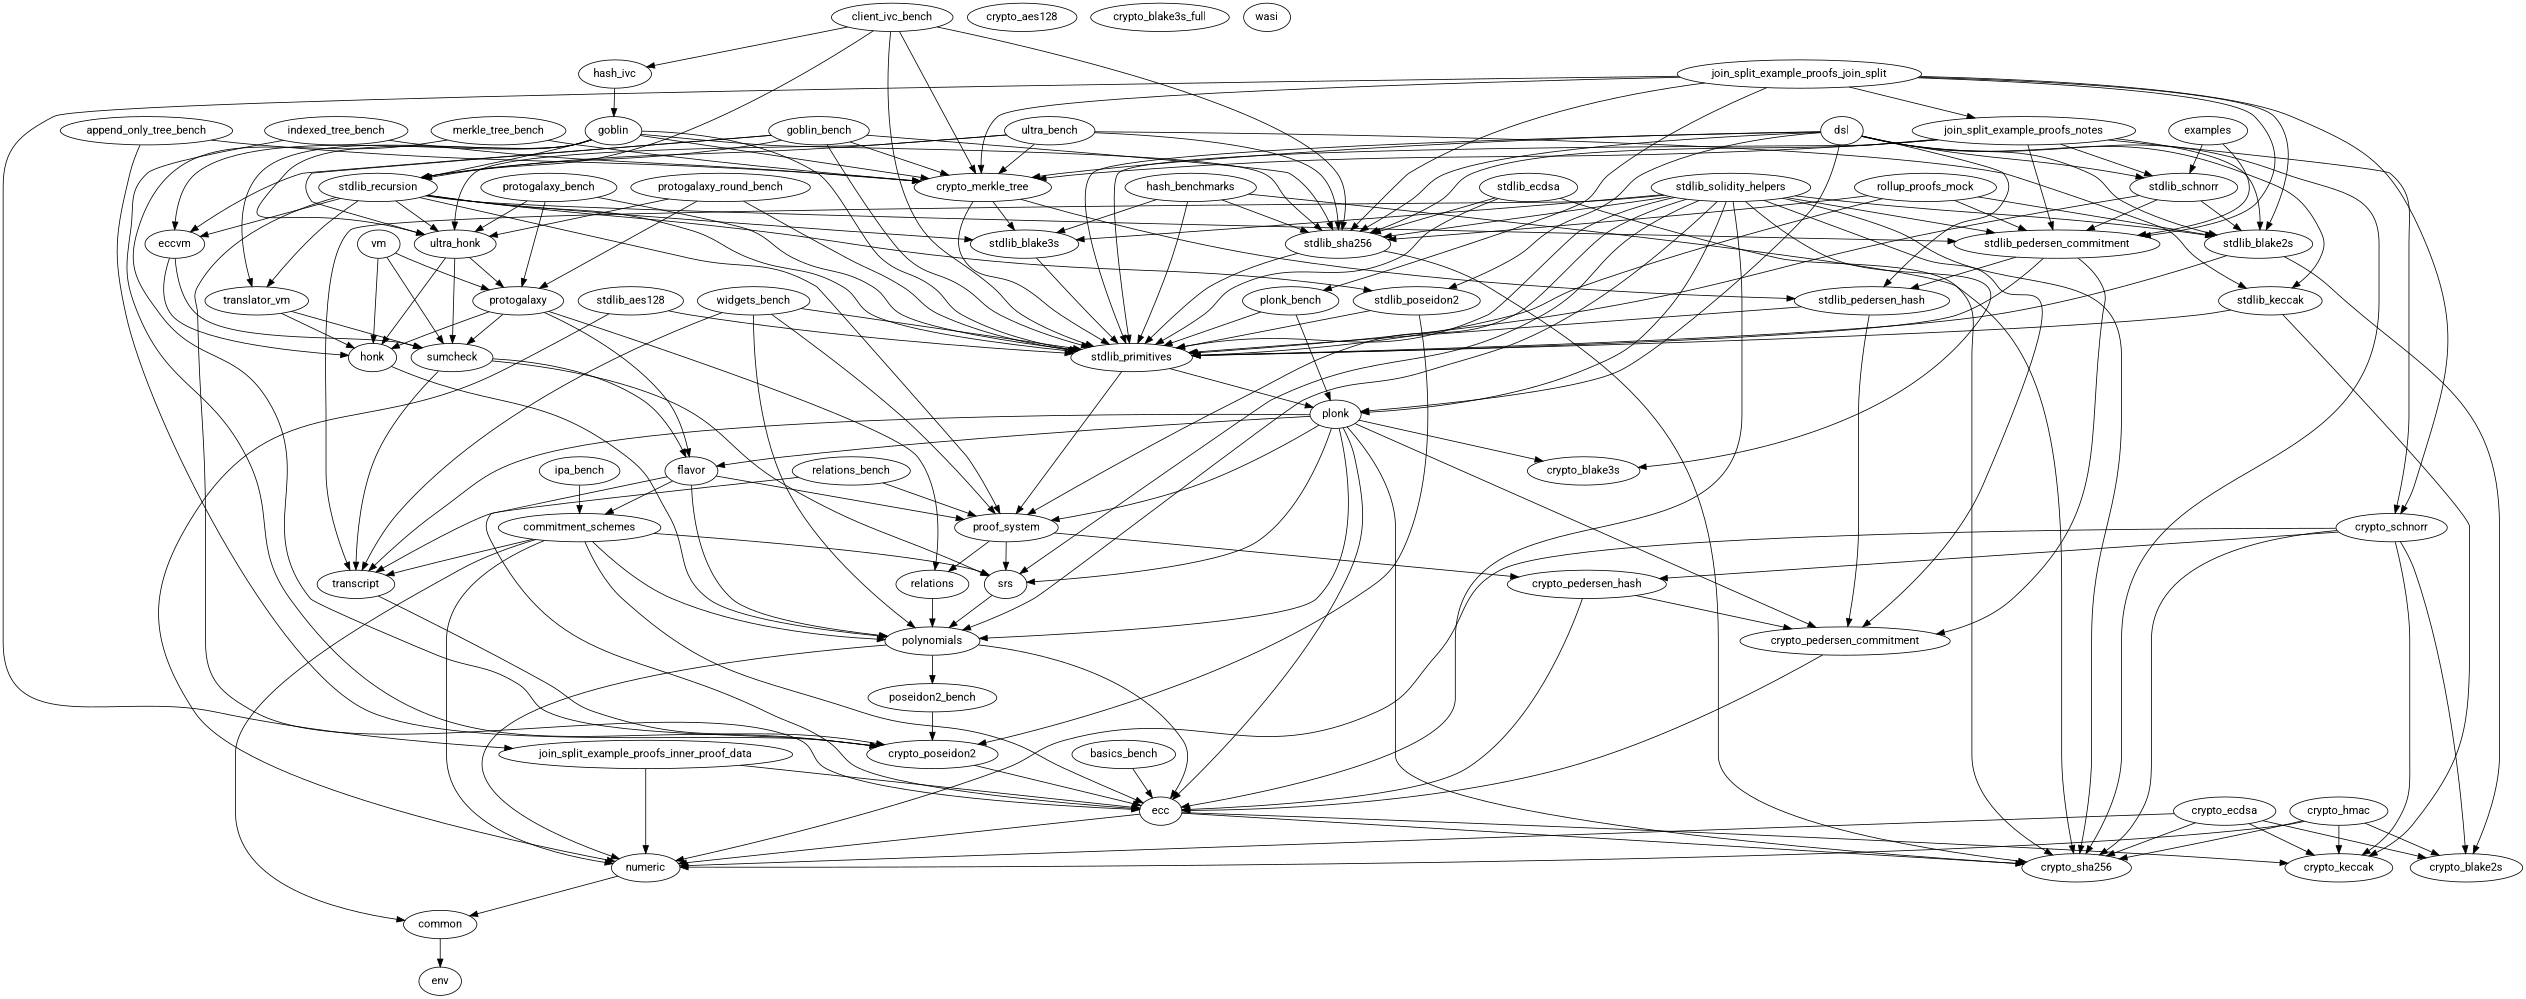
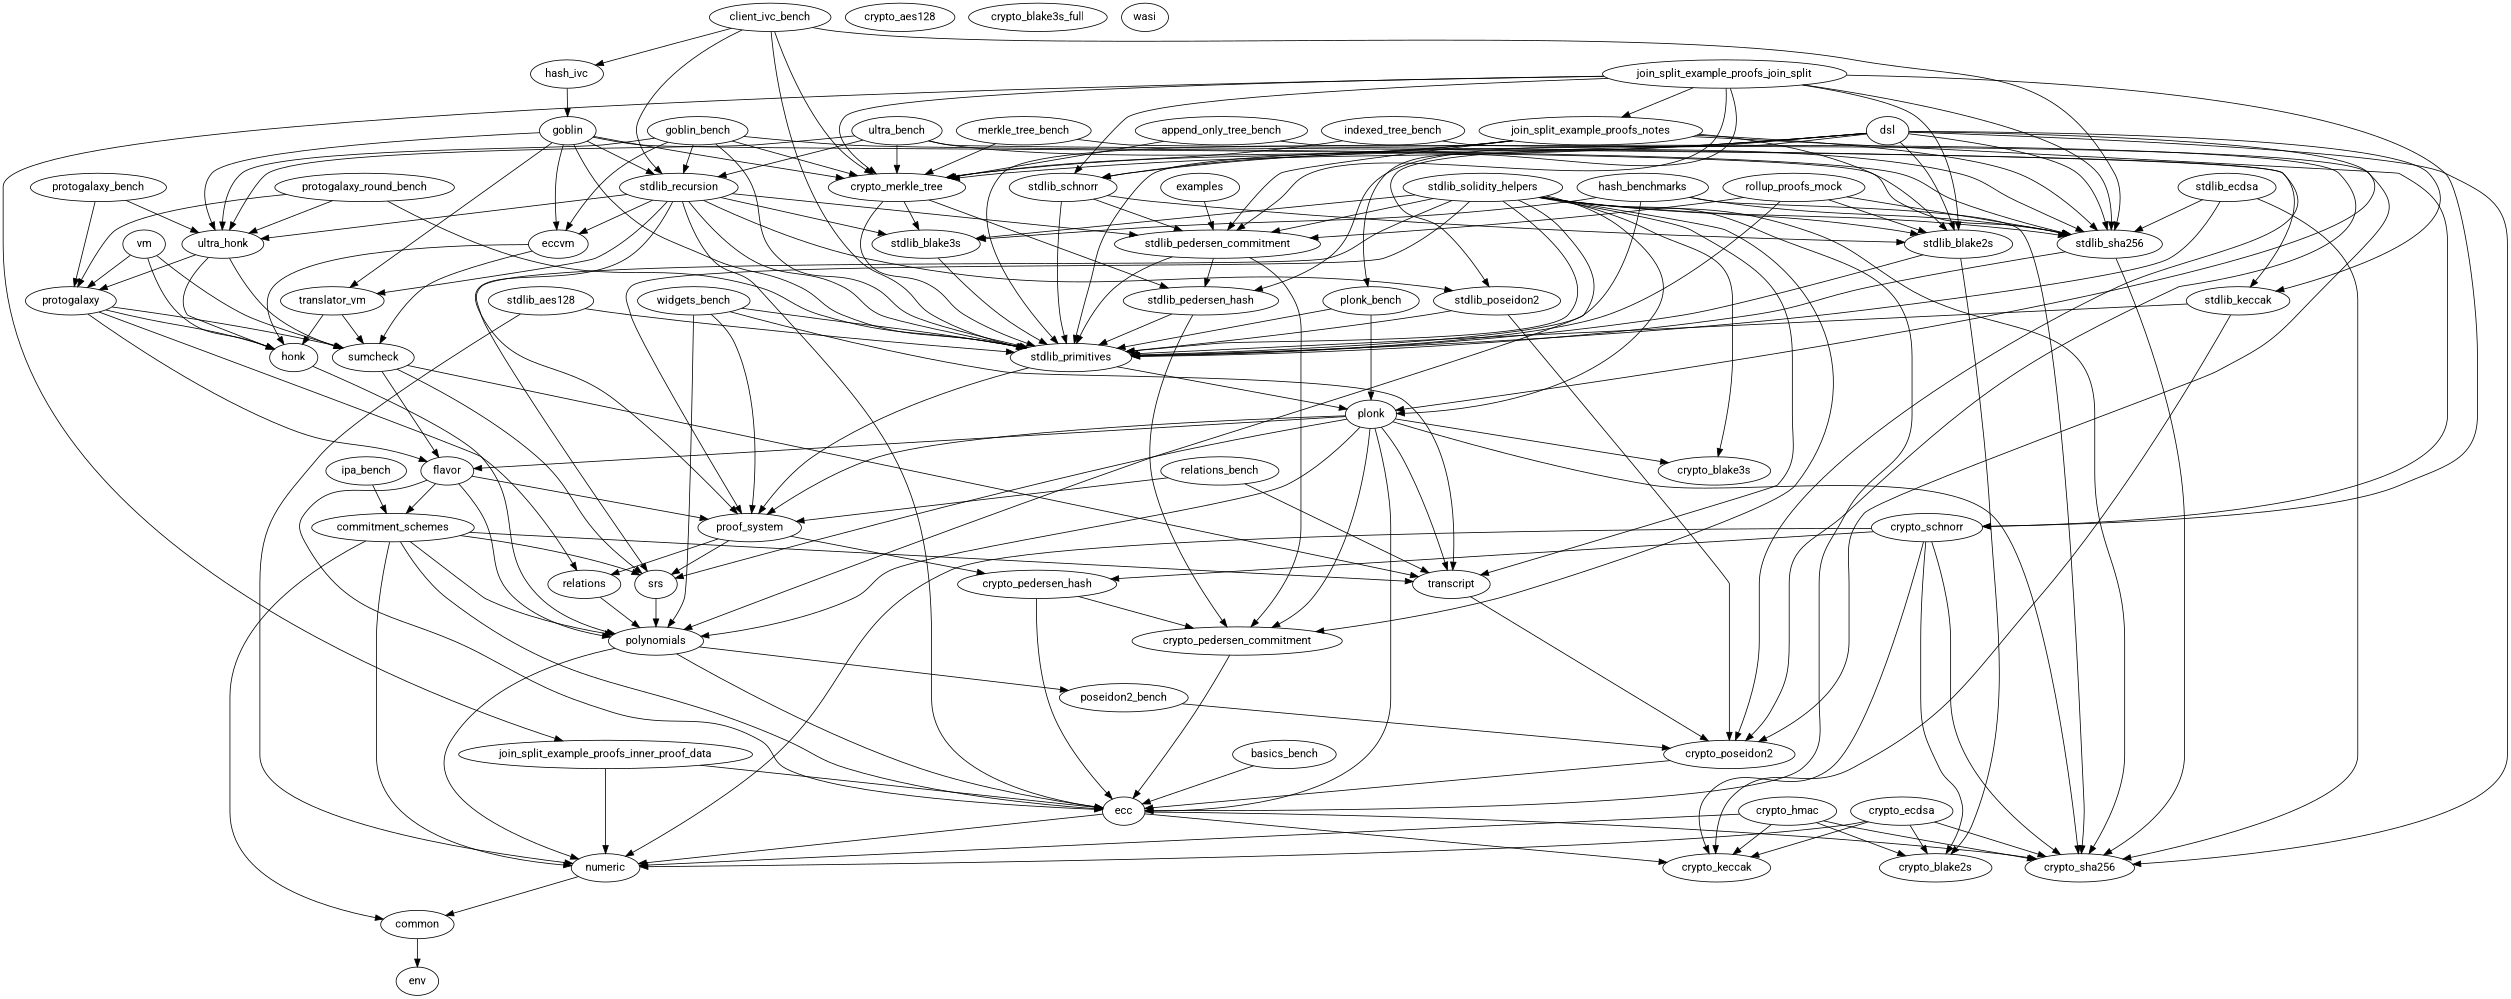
(2198, 155) -> (1332, 92)
(836, 272) -> none
